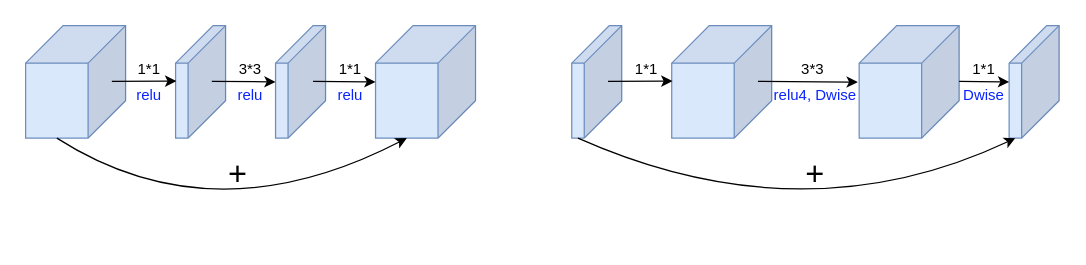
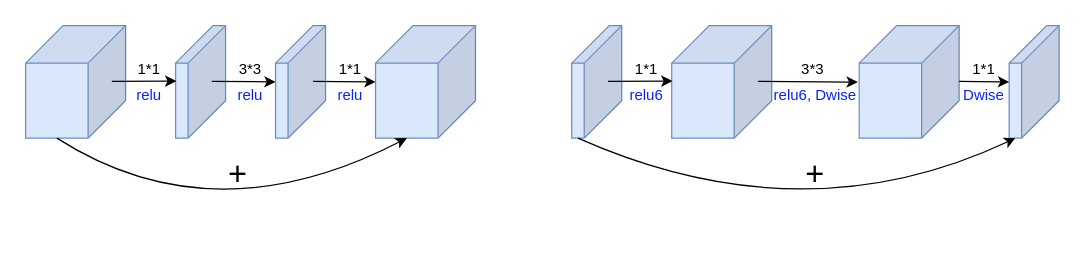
none -> (647, 96)
(816, 96) -> (816, 96)
